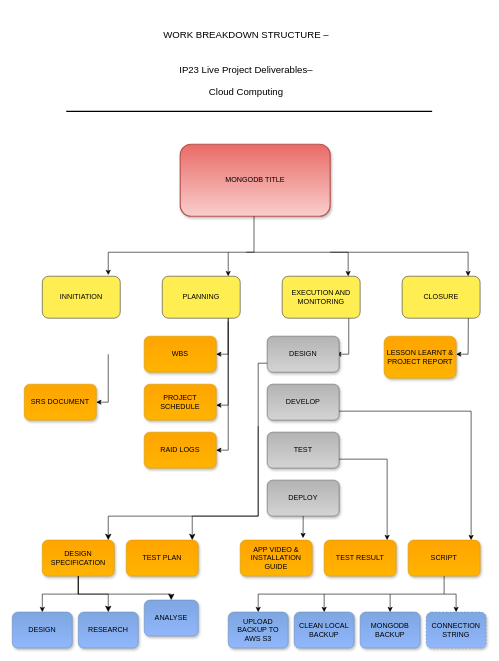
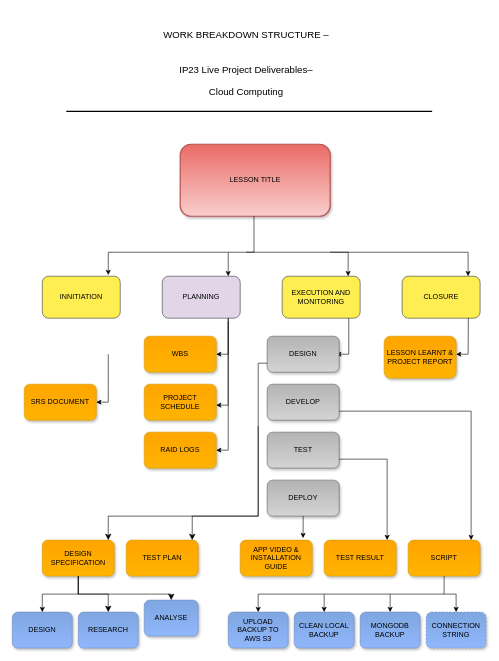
(255, 180) -> (255, 180)
(201, 297) -> (201, 297)
